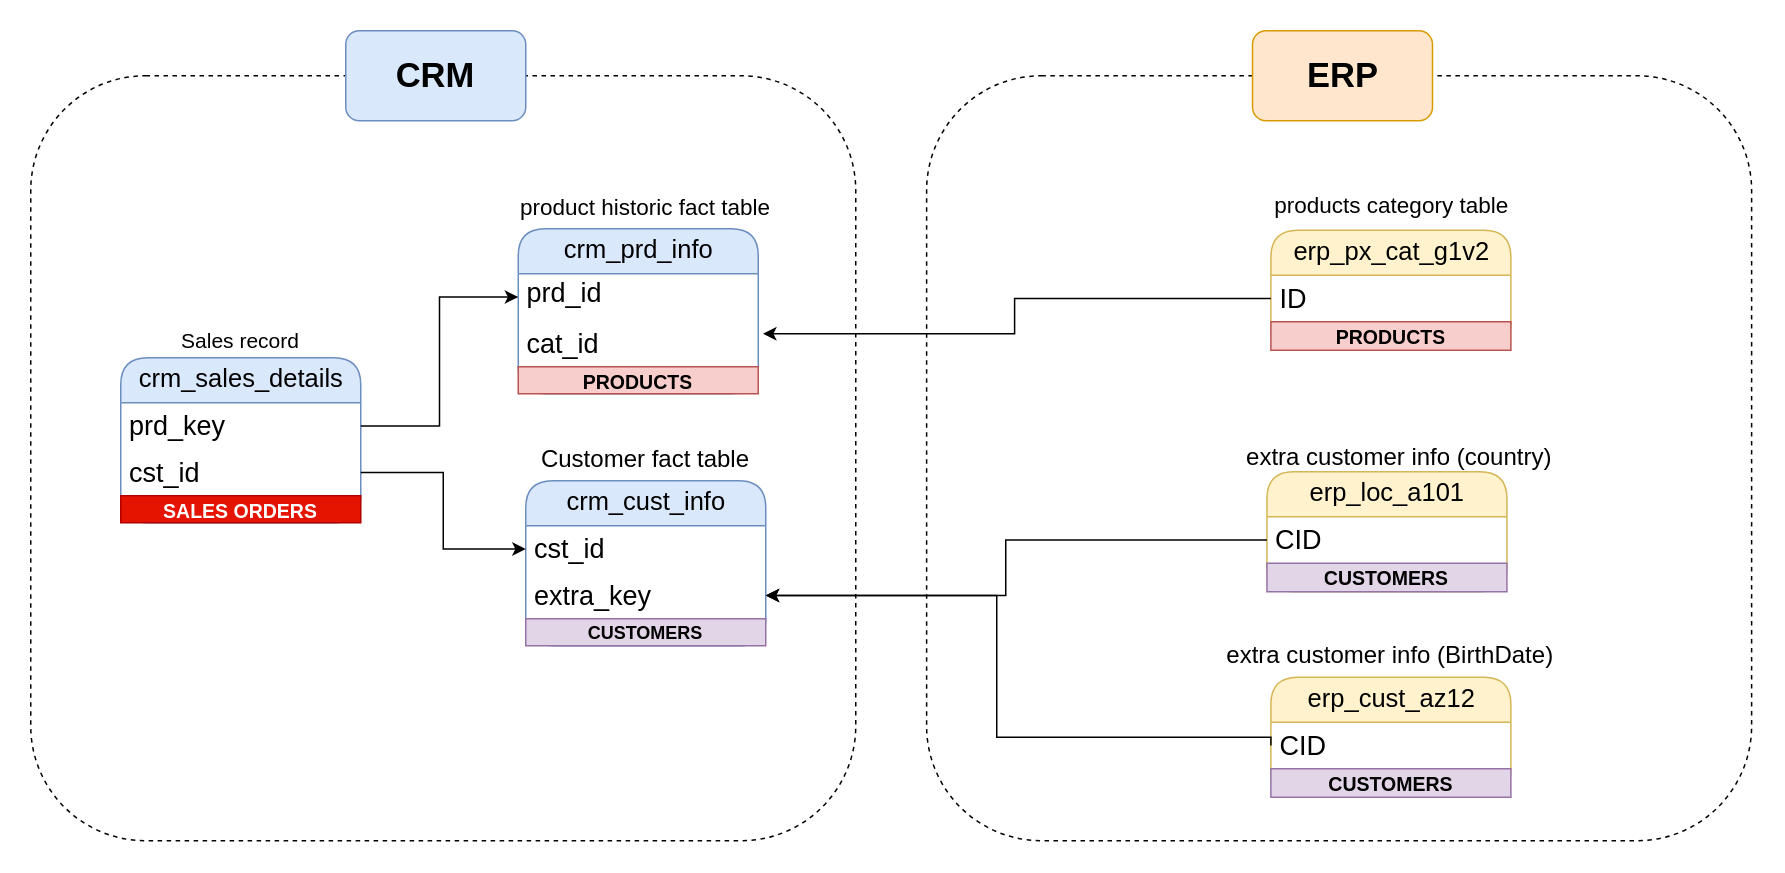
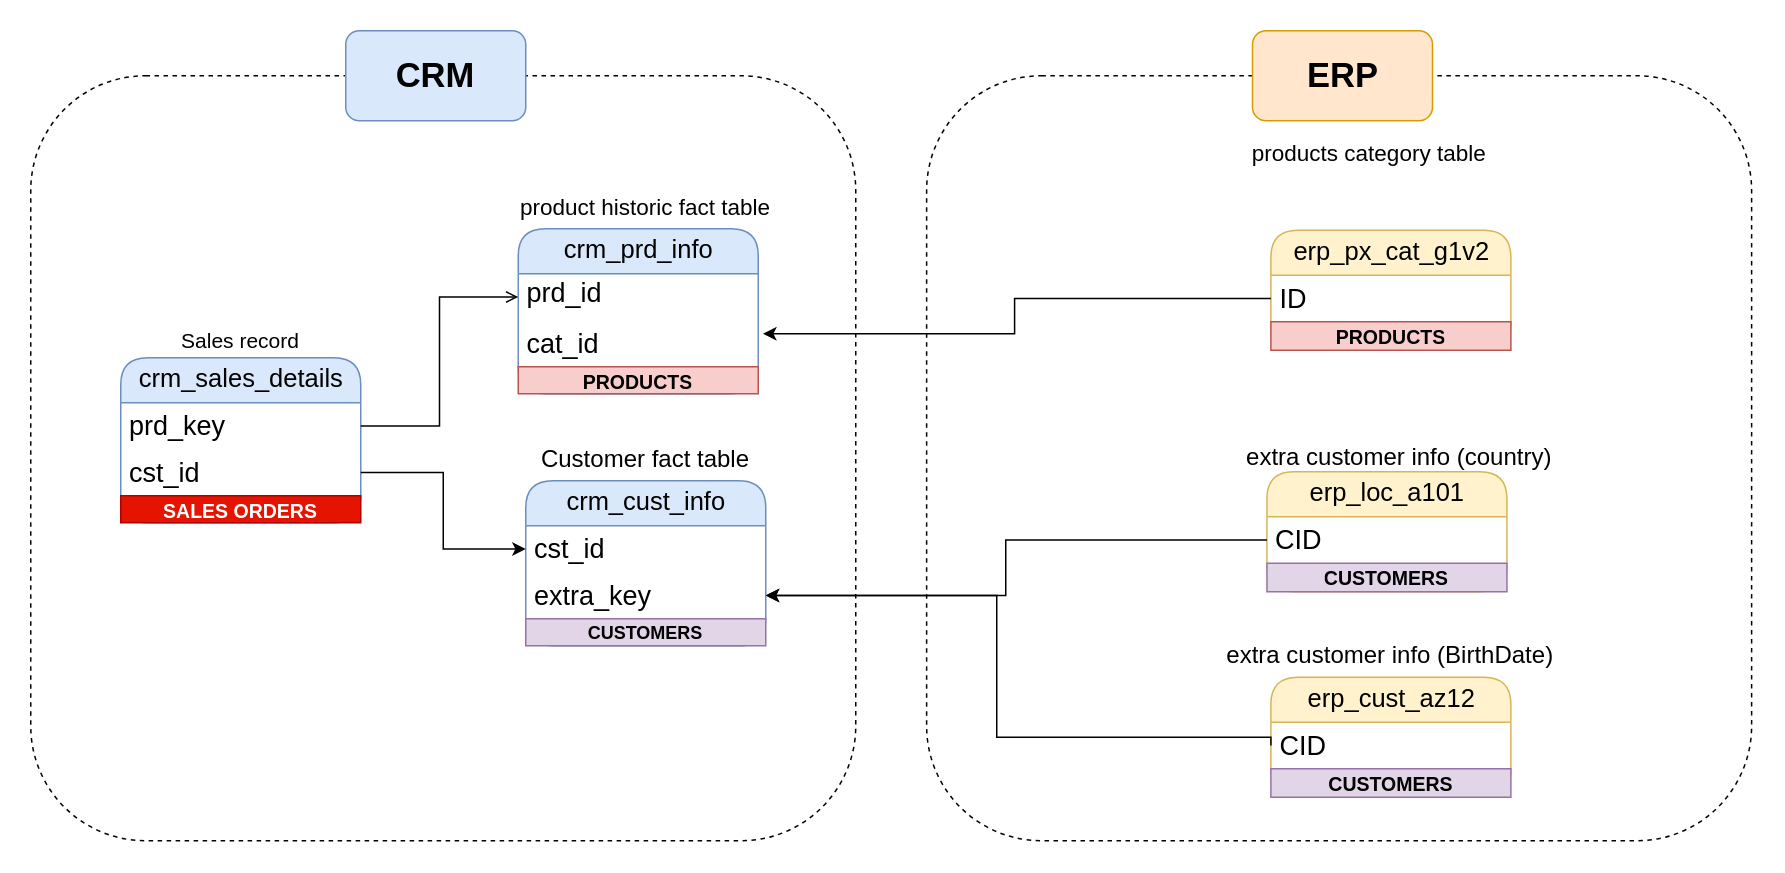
(1391, 205) -> (1368, 152)
(507, 297) -> (509, 297)
